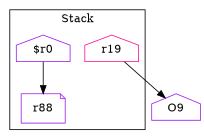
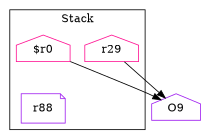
(43, 50) -> (43, 50)
(112, 50) -> (112, 50)
(43, 74) -> (112, 79)
